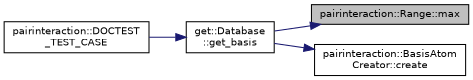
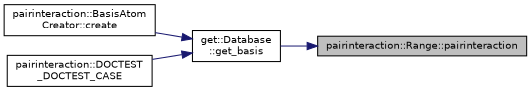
(390, 14) -> (422, 46)
(77, 37) -> (80, 71)
(289, 46) -> (169, 35)
